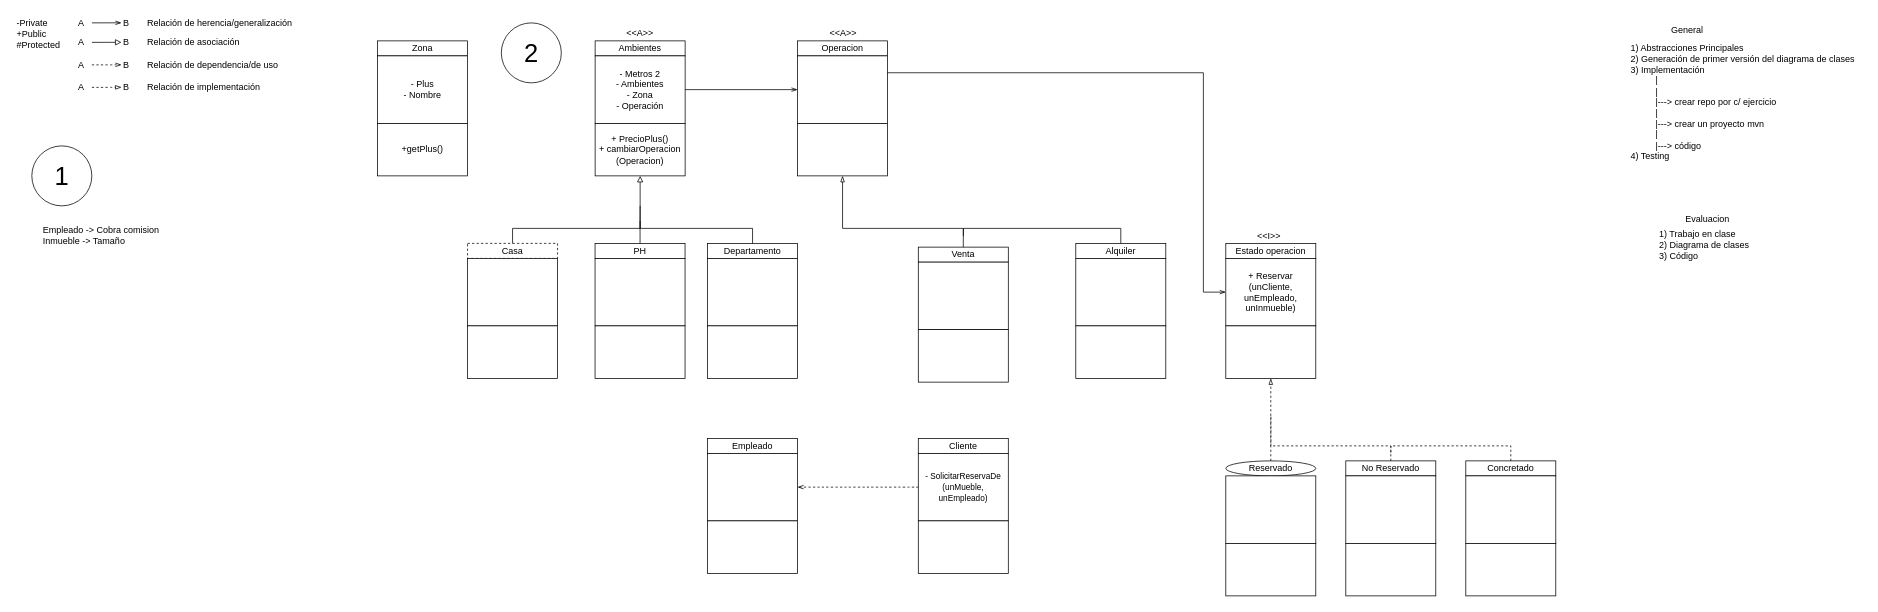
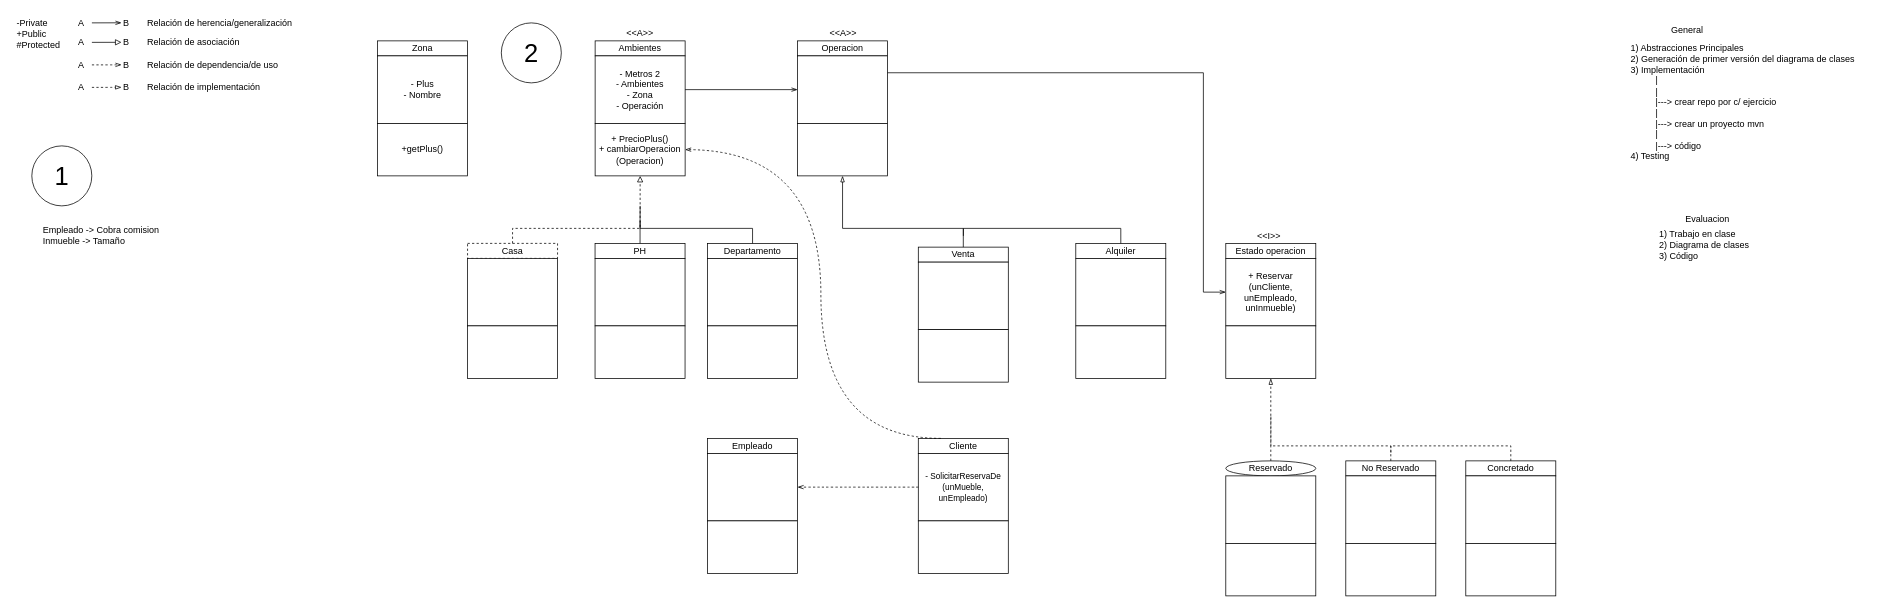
none -> (790, 189)
(568, 228) -> (568, 228)
